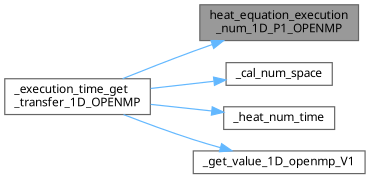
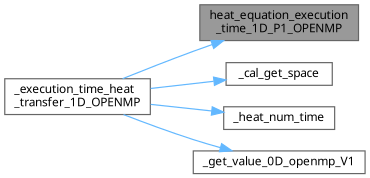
(279, 23) -> (279, 23)
(279, 74) -> (279, 74)
(78, 97) -> (78, 97)
(279, 162) -> (279, 162)
